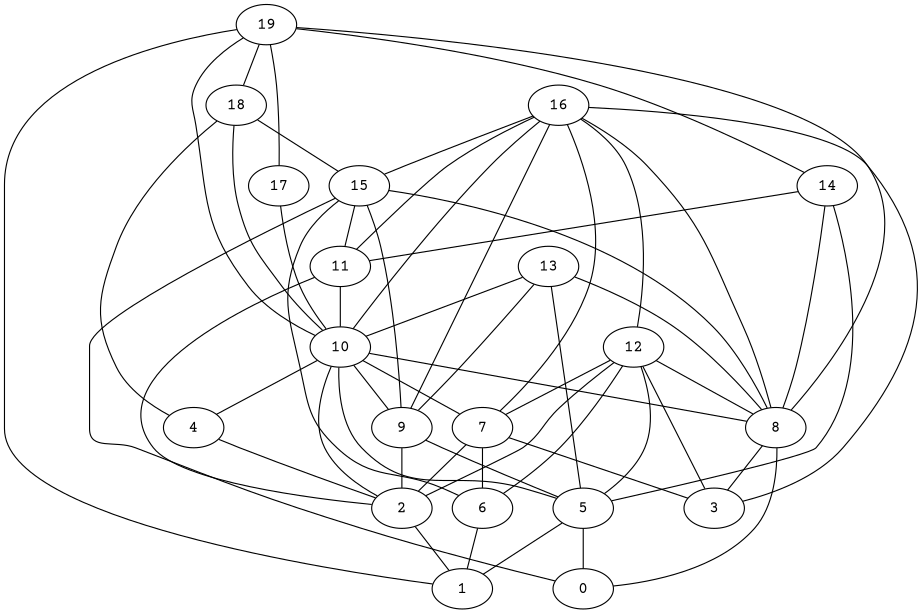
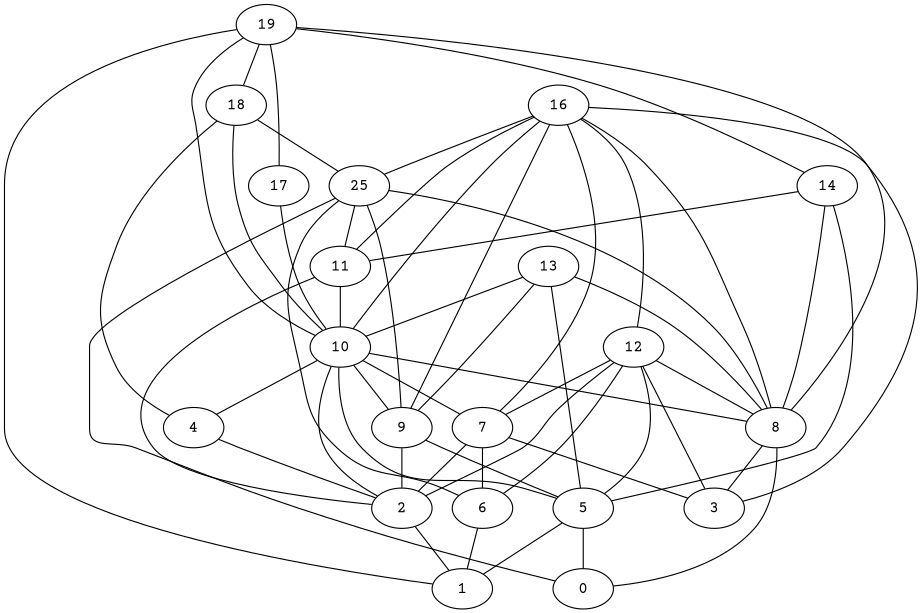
(359, 186) -> (359, 186)
